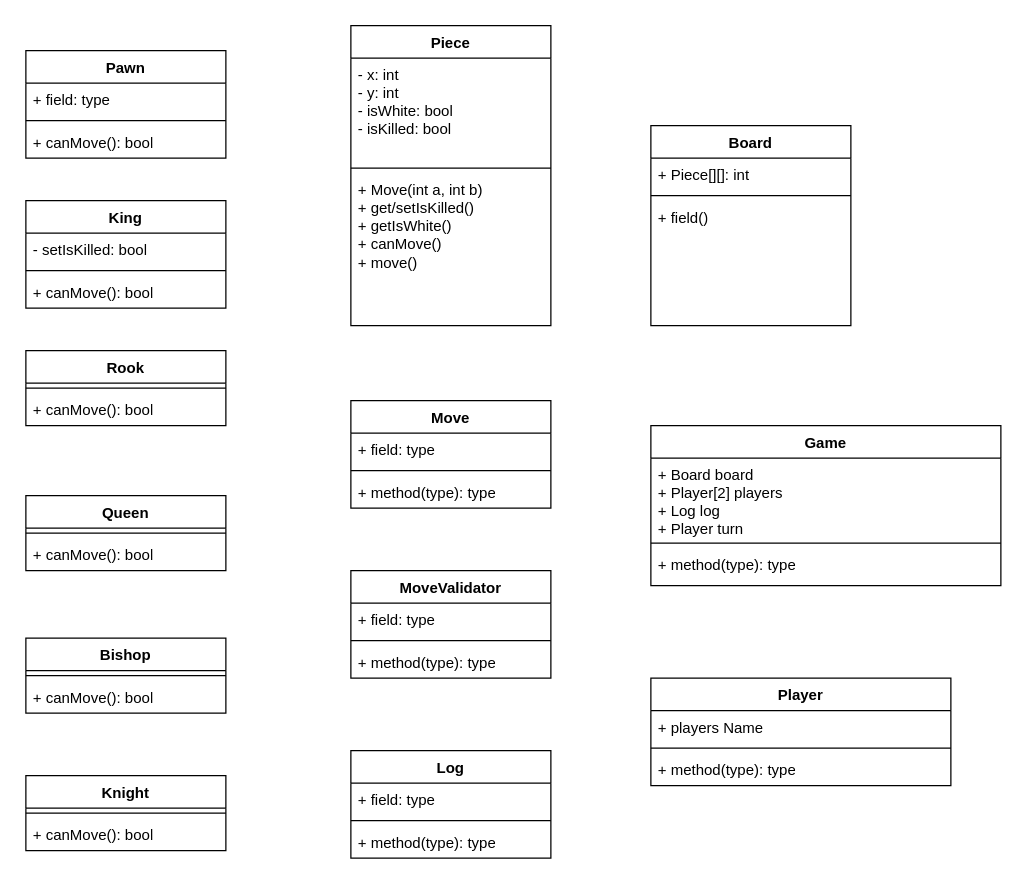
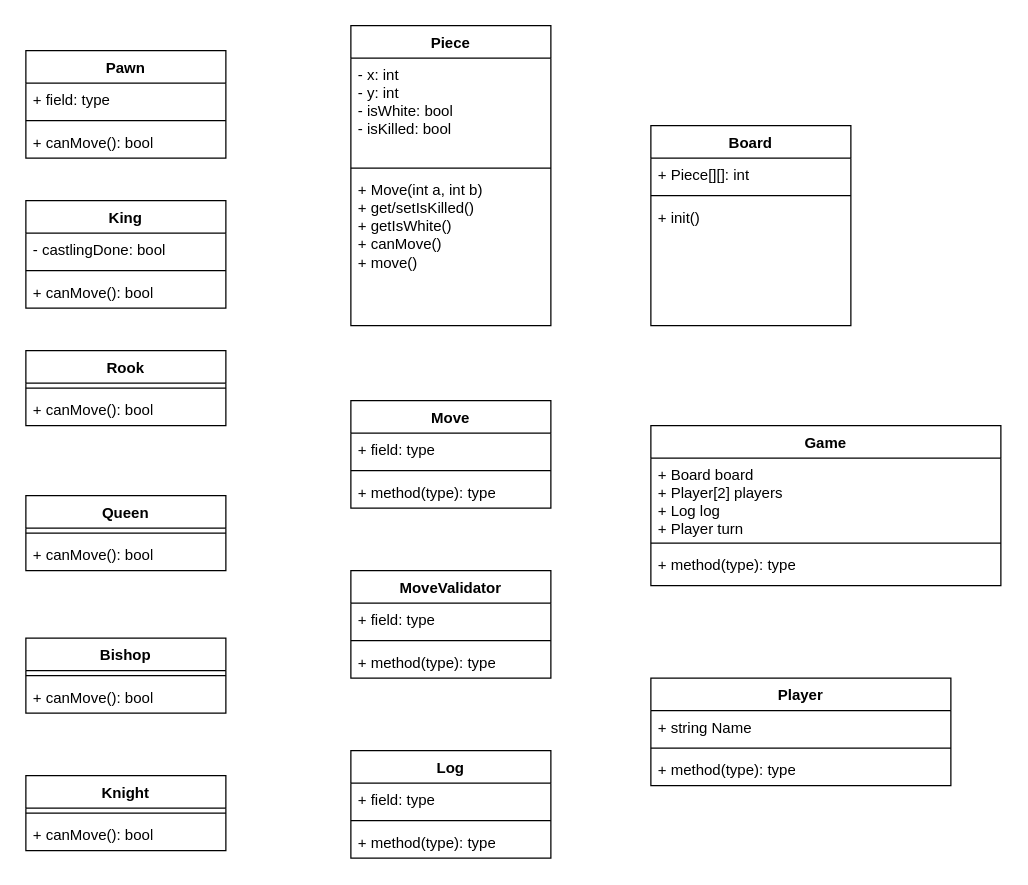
(690, 218) -> (686, 218)
(99, 251) -> (105, 251)
(711, 728) -> (707, 728)
